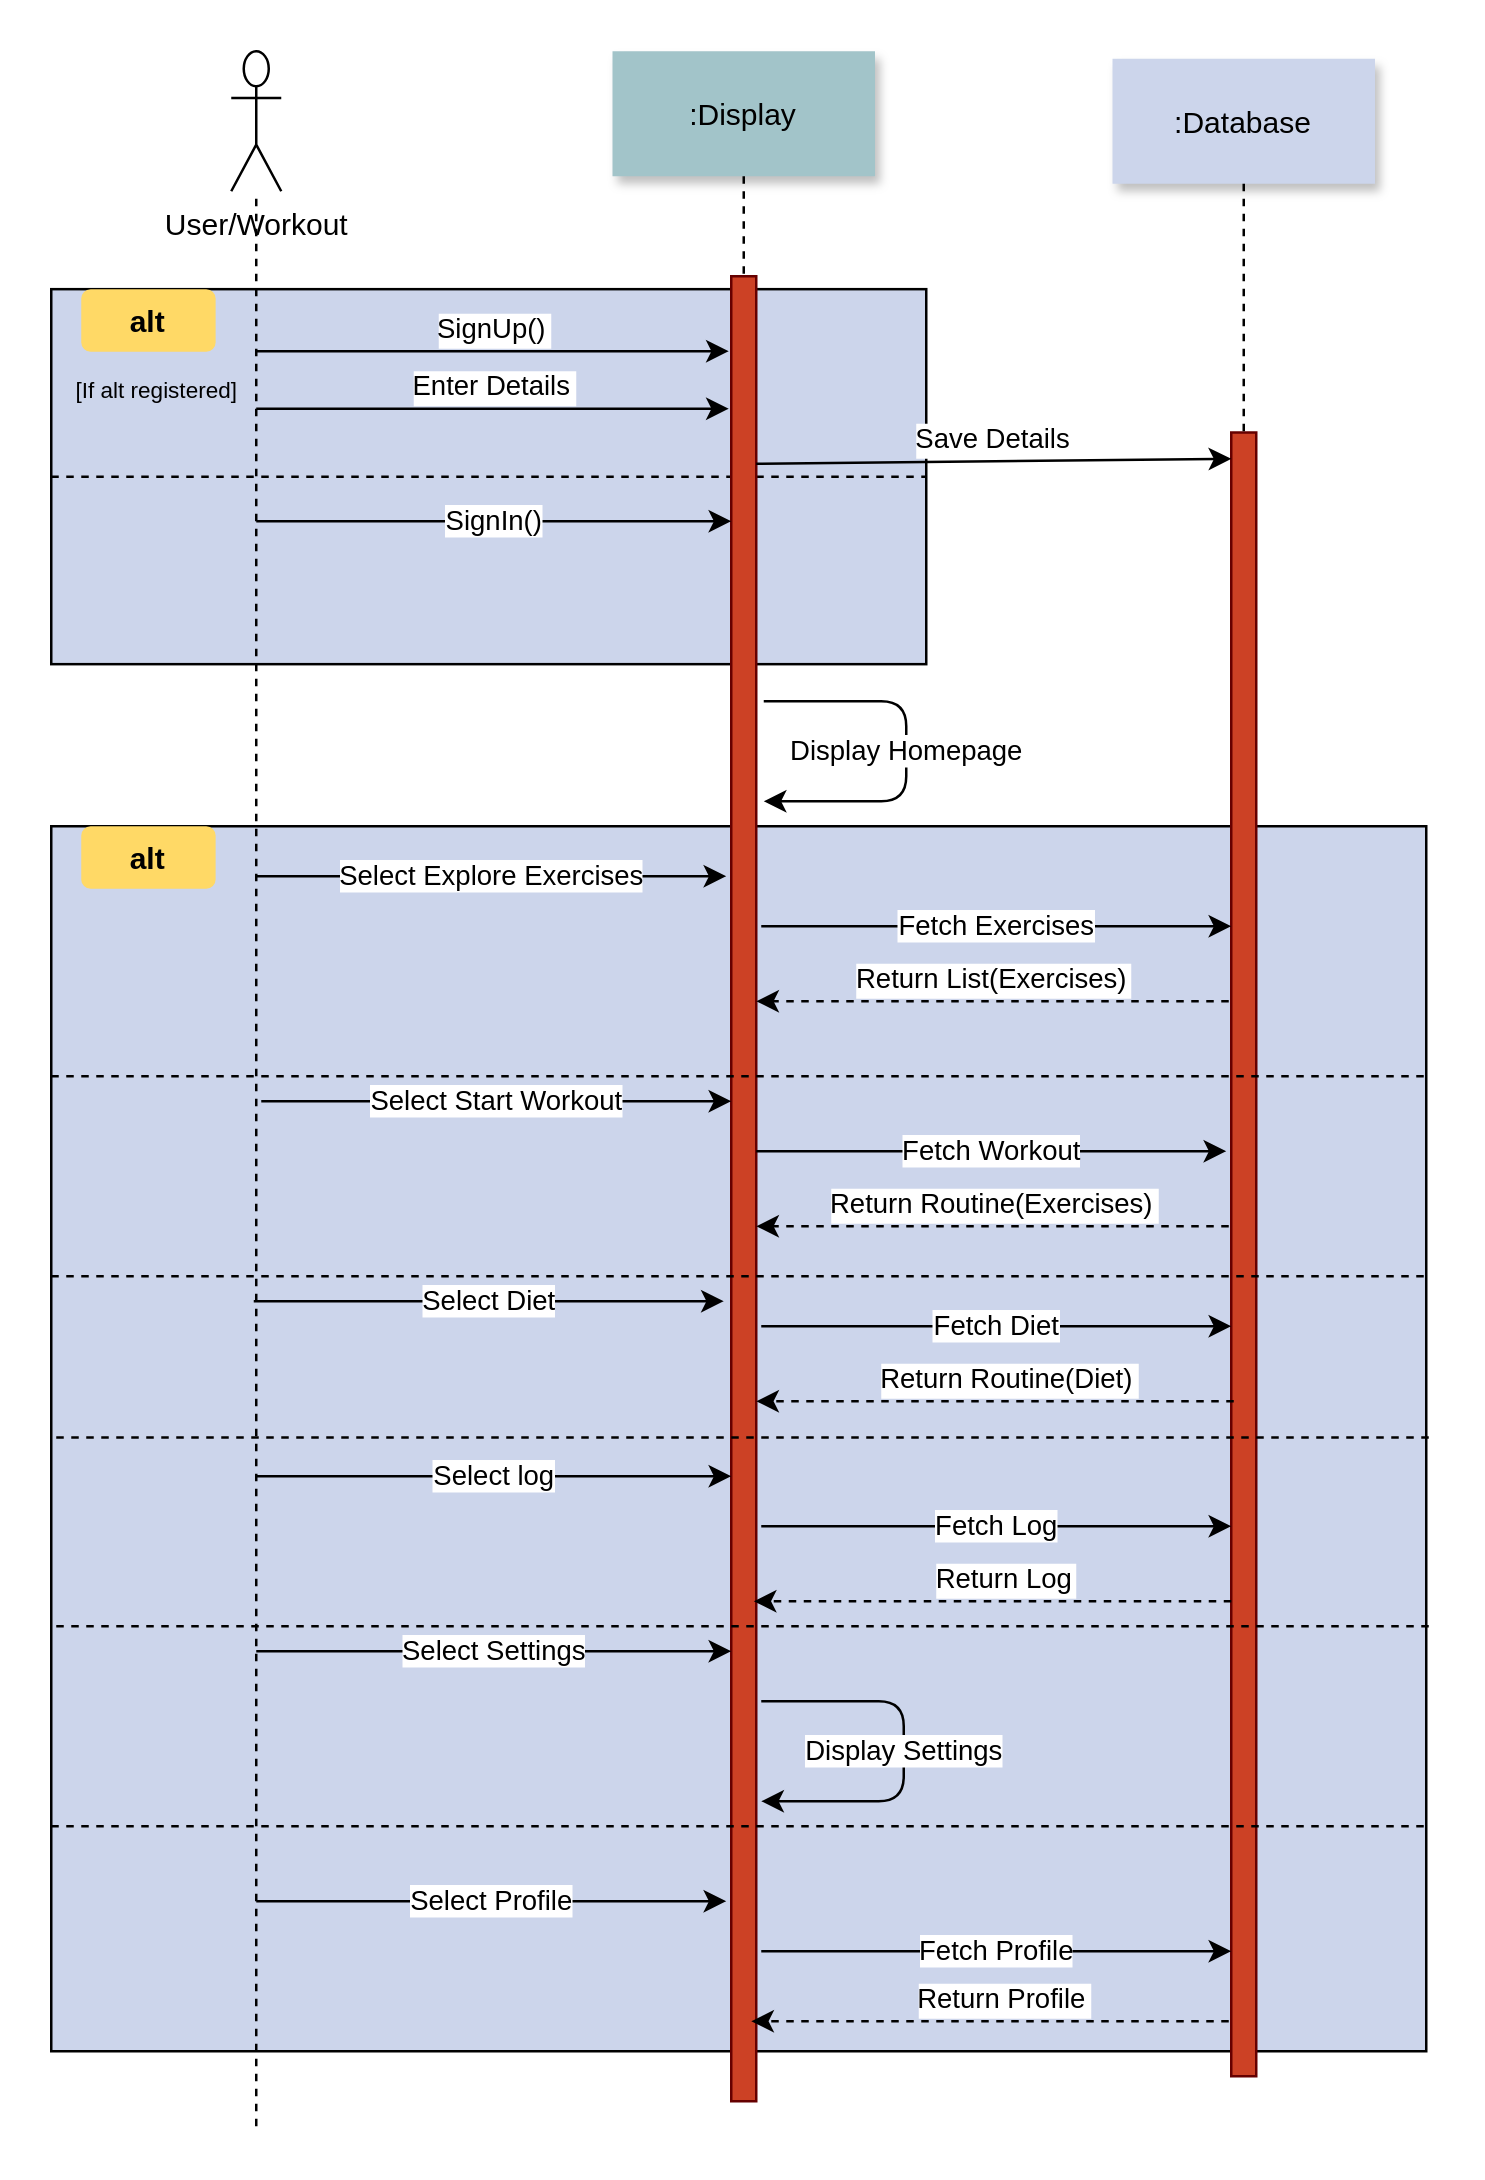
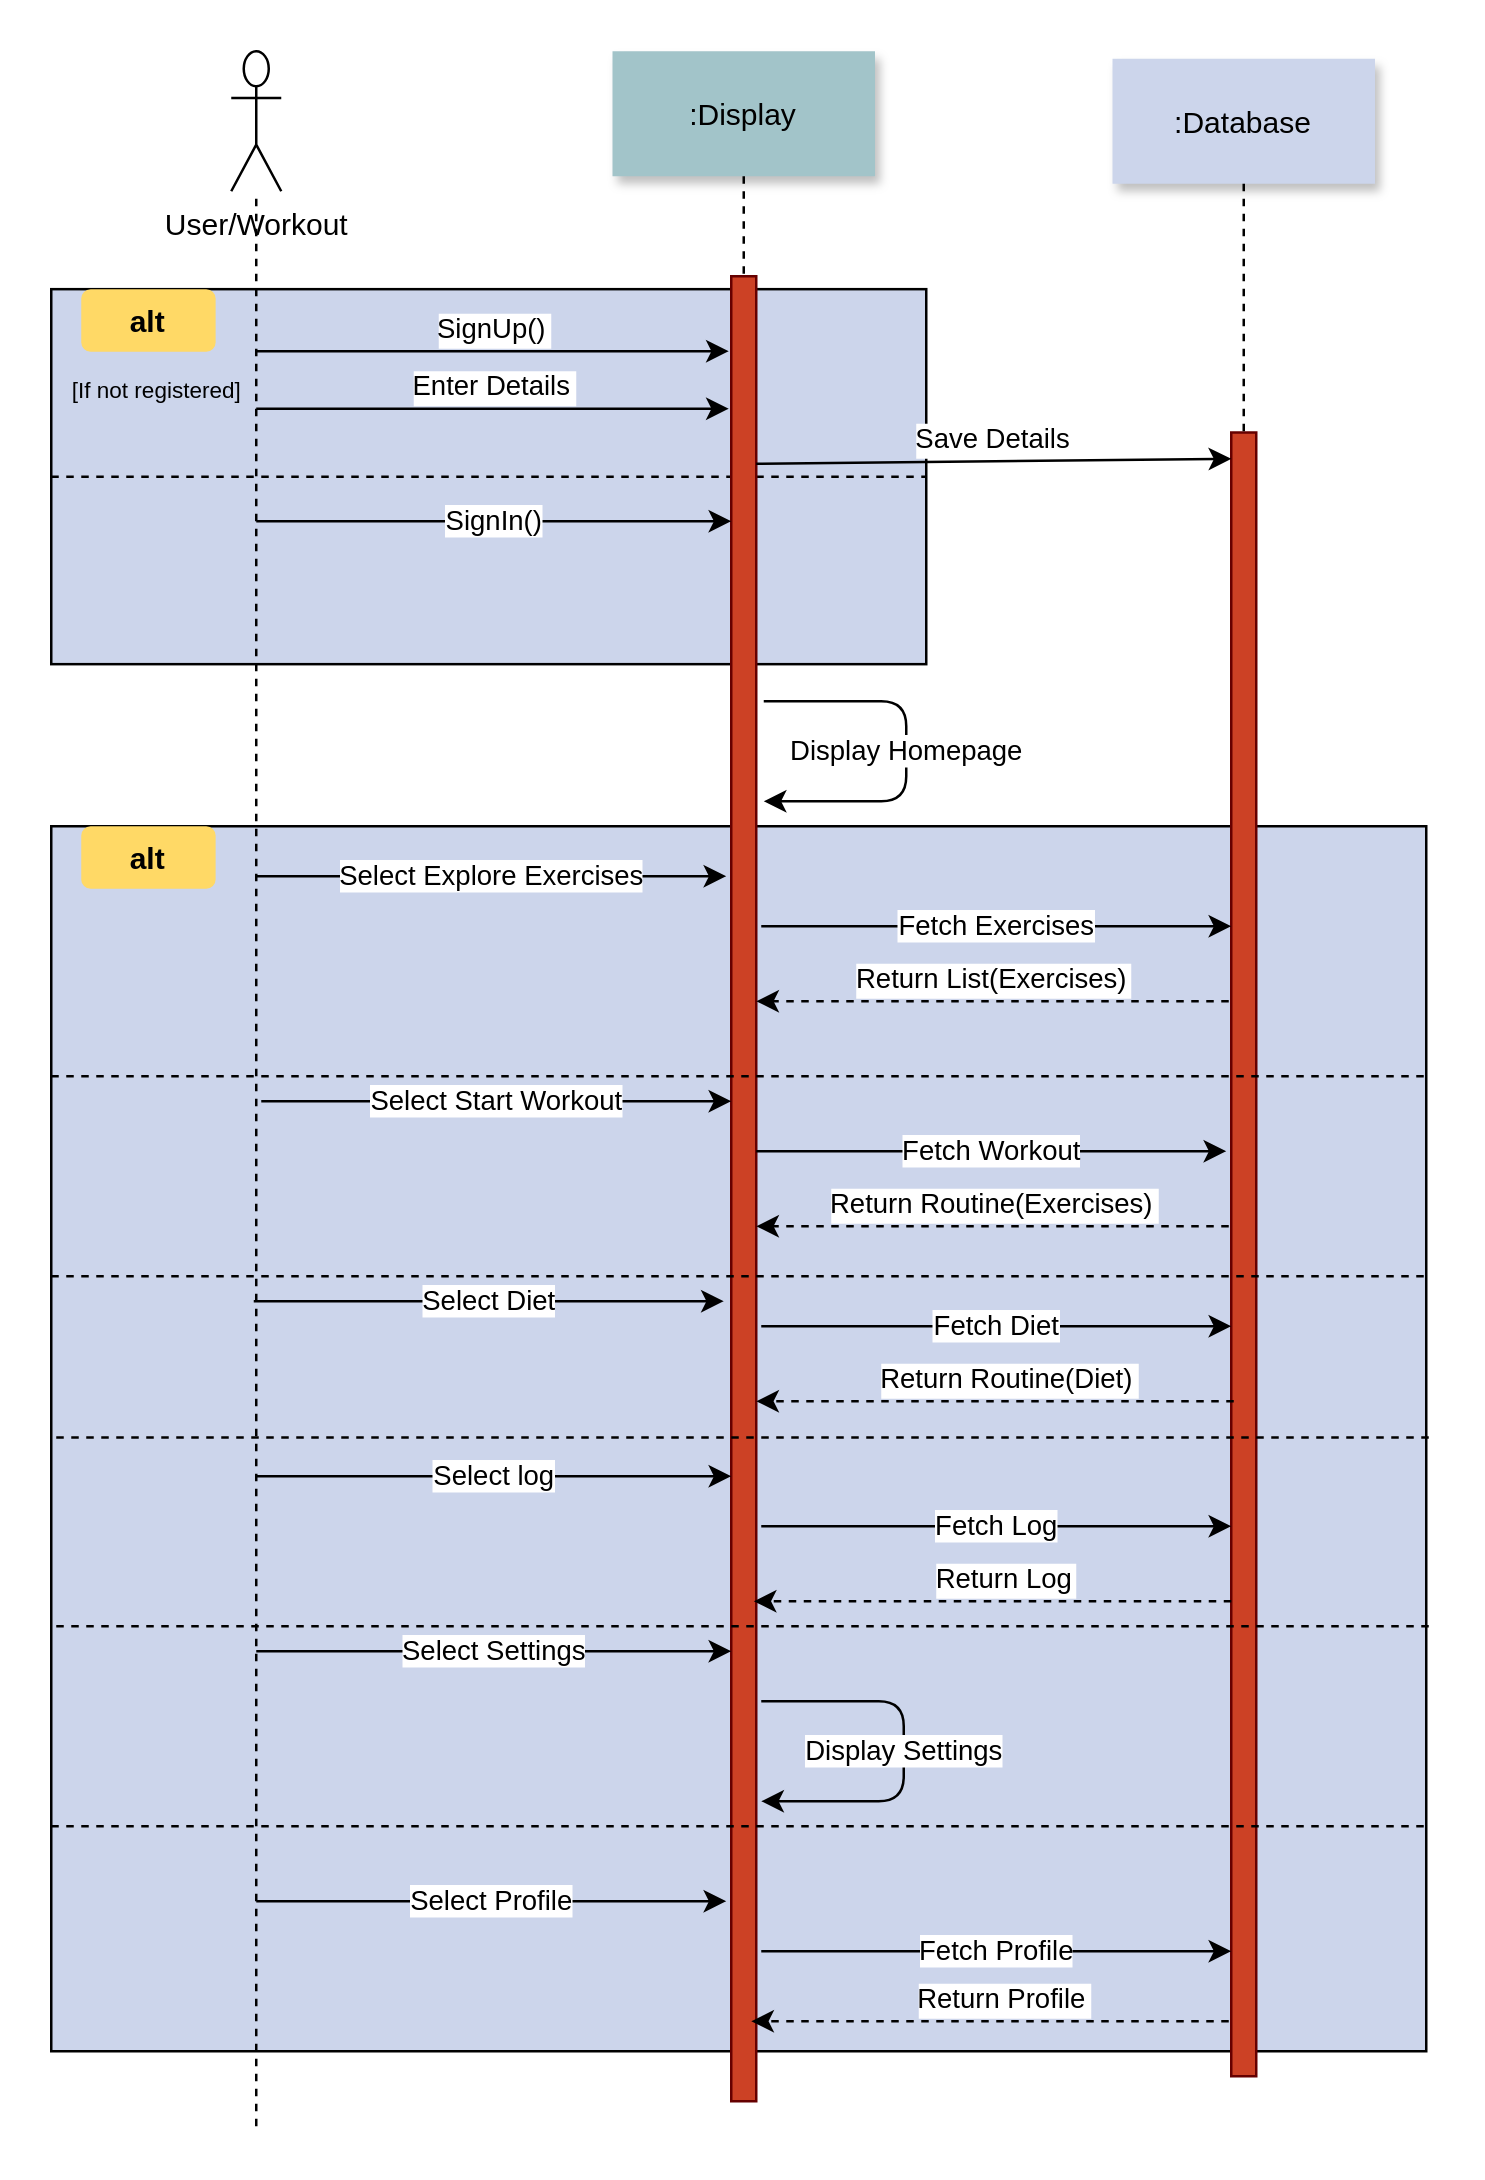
(158, 389) -> (158, 389)
